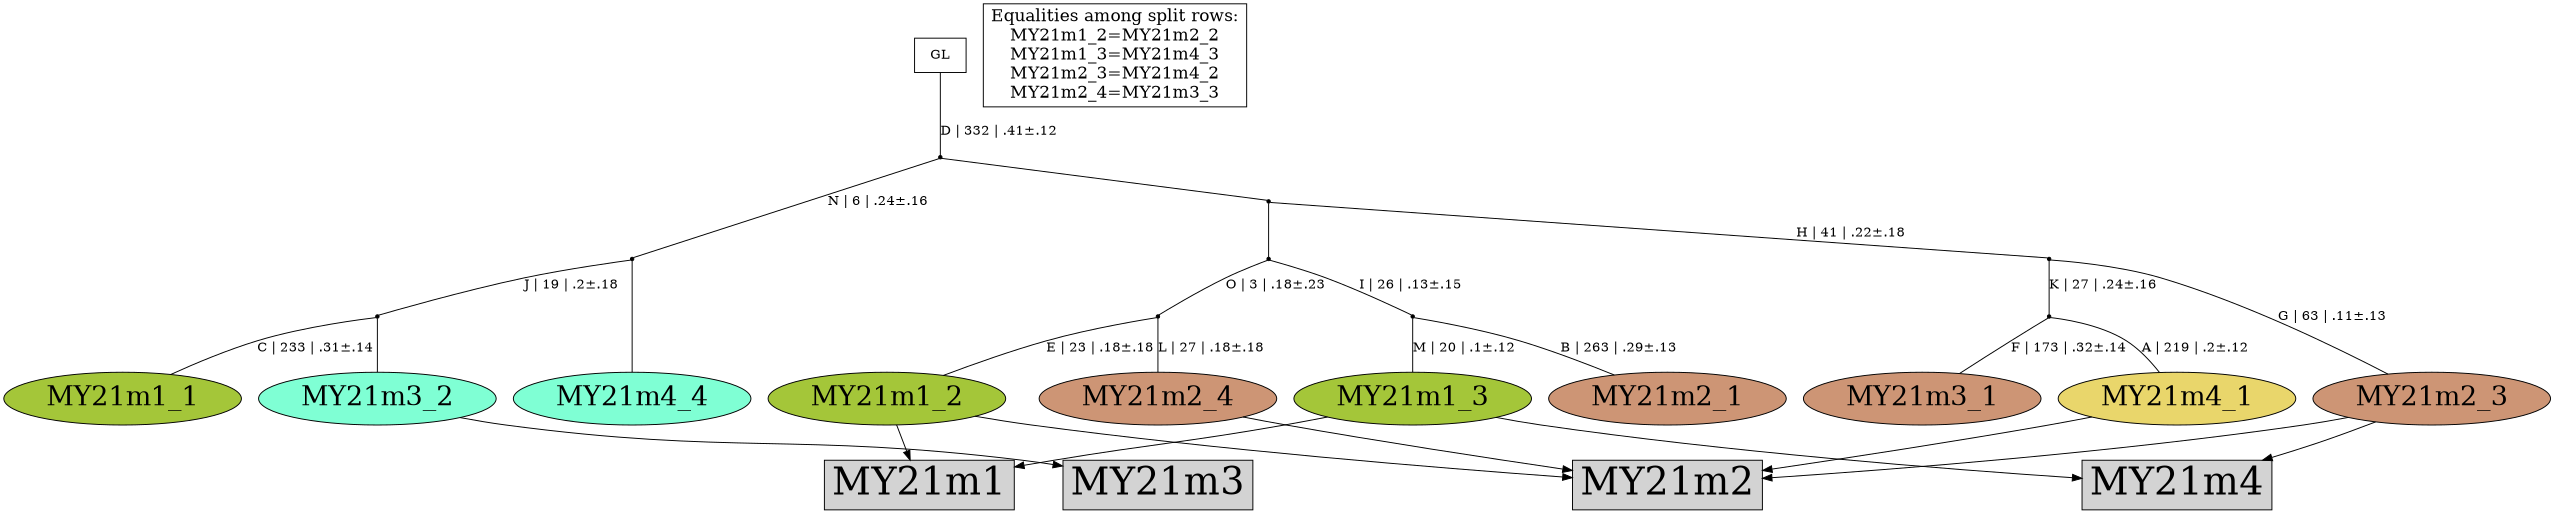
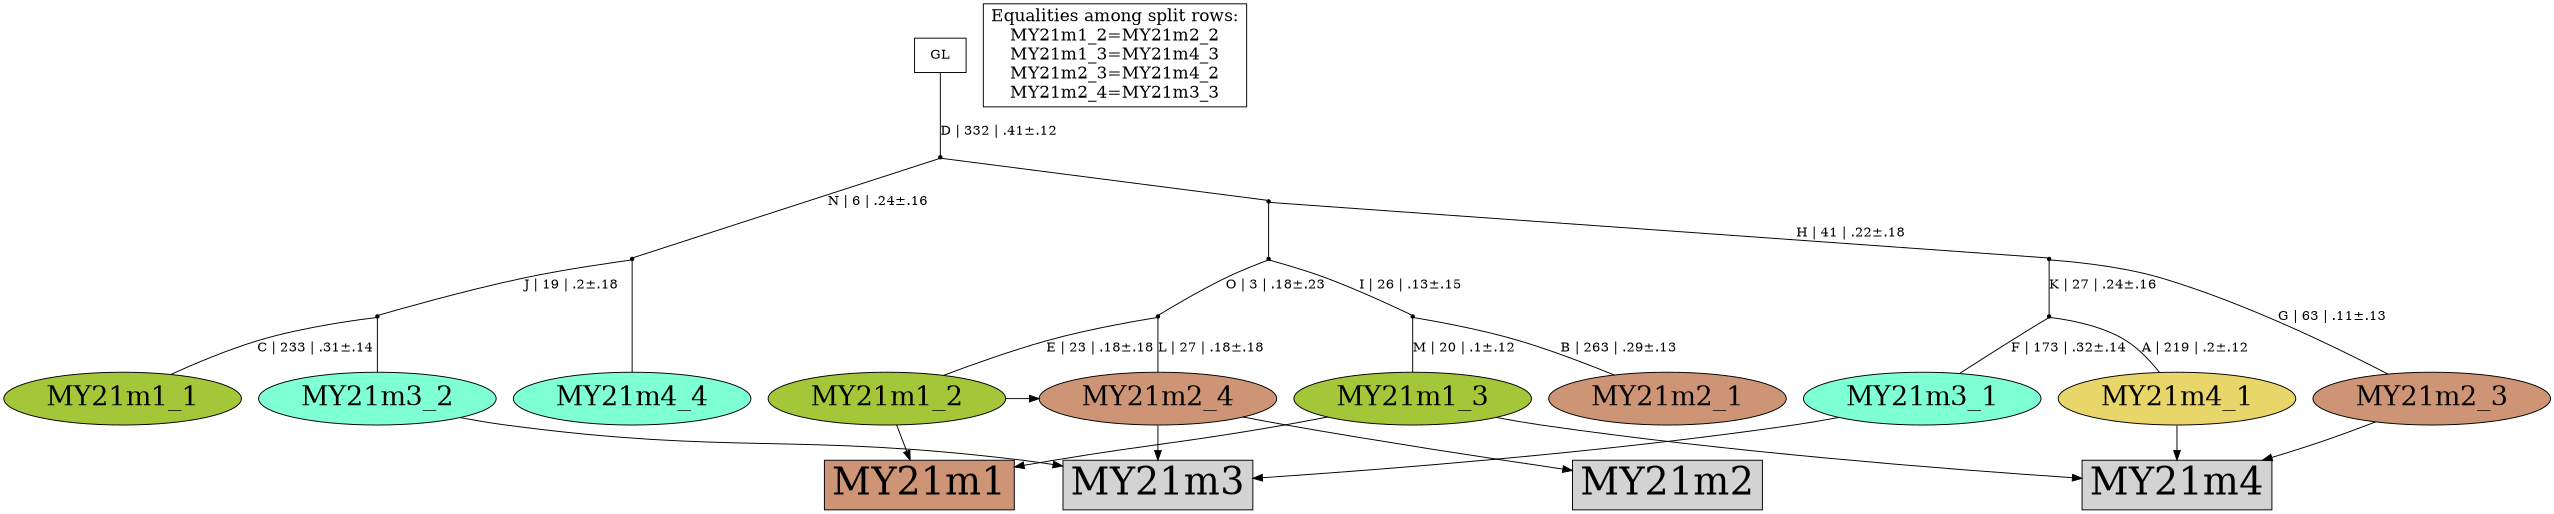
(1922, 399) -> (1922, 399)
none -> (1158, 438)
(1932, 445) -> (2177, 438)
(1268, 452) -> (1018, 399)
none -> (1551, 454)
(2061, 454) -> none
(919, 485) -> (919, 485)
